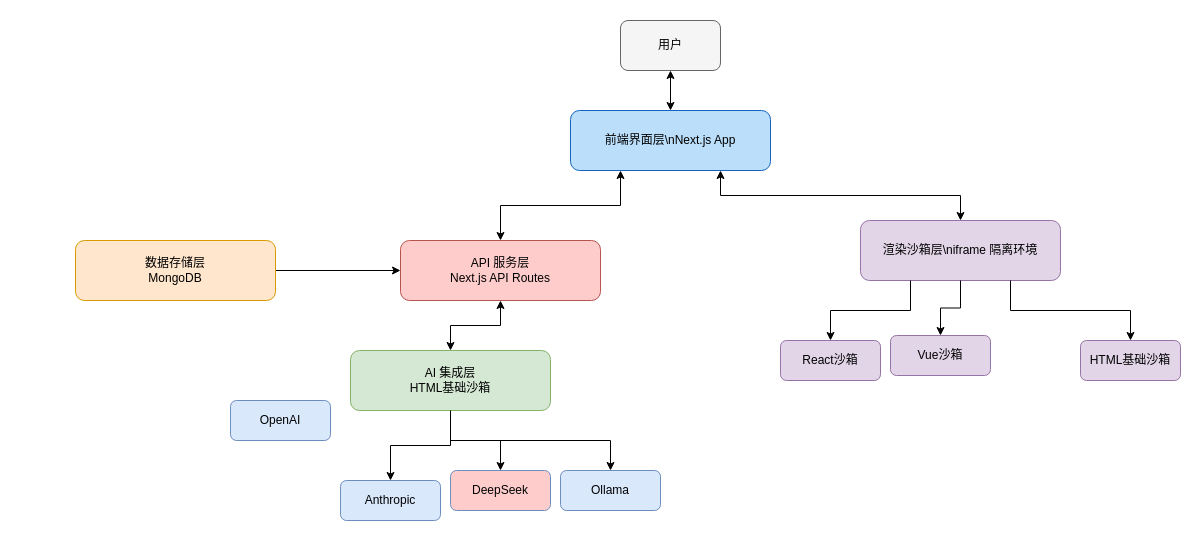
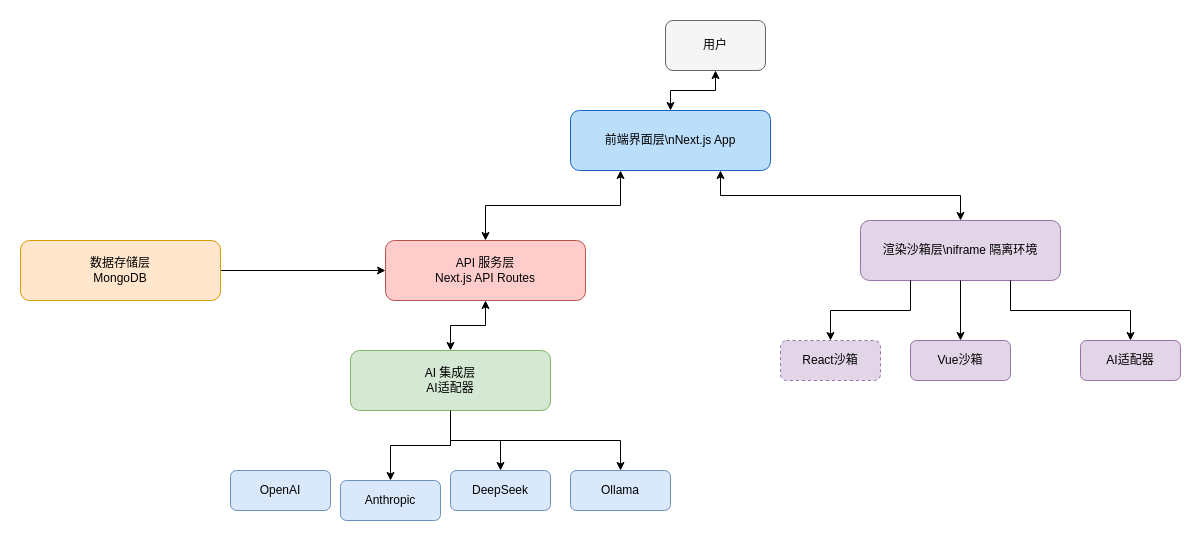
(671, 46) -> (716, 46)
(176, 271) -> (121, 271)
(501, 271) -> (486, 271)
(941, 356) -> (961, 361)
(831, 361) -> (831, 361)
(1131, 361) -> (1131, 361)
(451, 381) -> (451, 381)
(281, 421) -> (281, 491)
(501, 491) -> (501, 491)
(611, 491) -> (621, 491)
